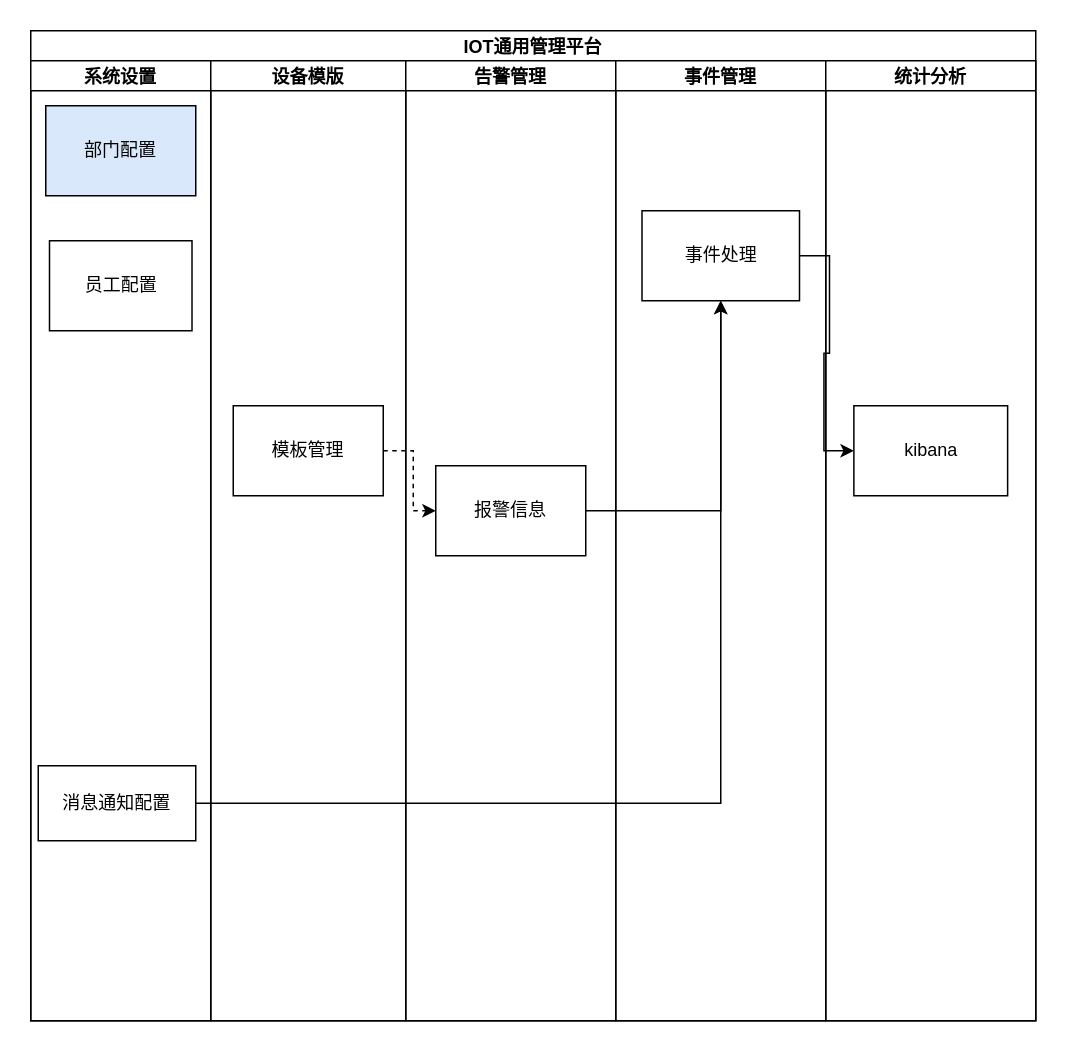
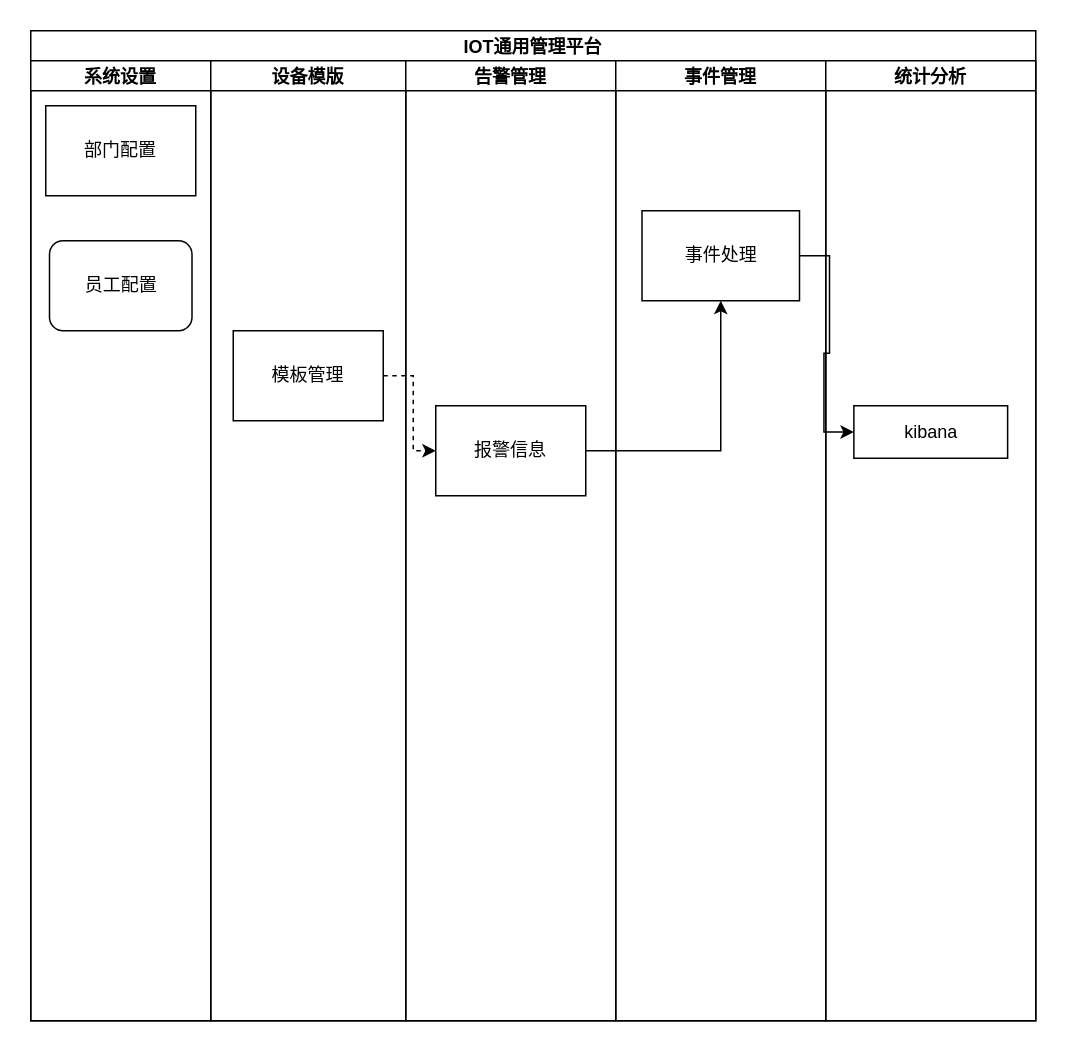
(121, 151) -> (121, 151)
(121, 286) -> (121, 286)
(308, 451) -> (308, 376)
(931, 451) -> (931, 432)
(511, 511) -> (511, 451)
(117, 803) -> none
(604, 803) -> none
